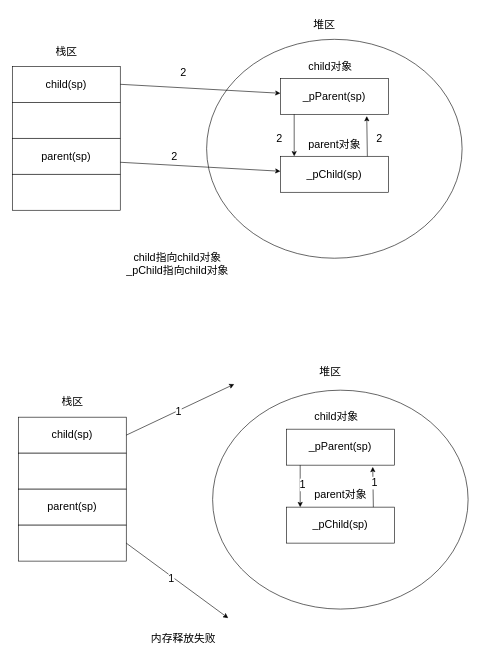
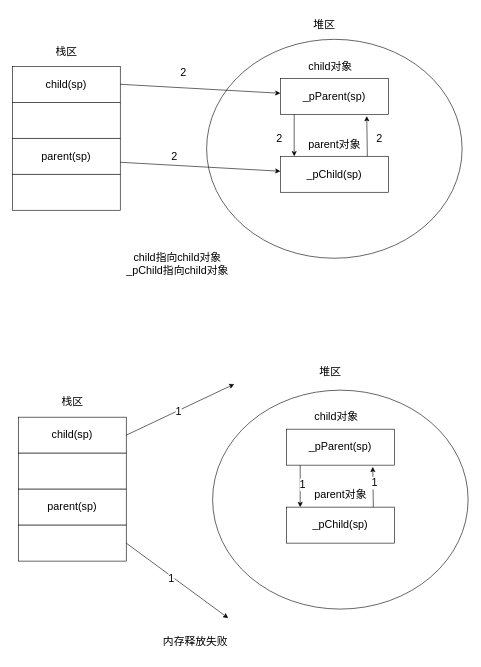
(183, 639) -> (195, 642)
